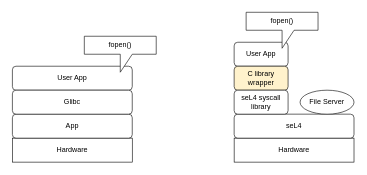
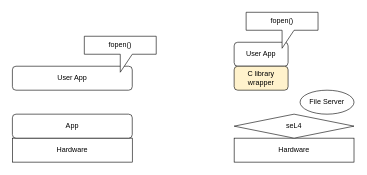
(72, 102) -> none
(261, 102) -> none
(294, 126) -> (294, 126)
